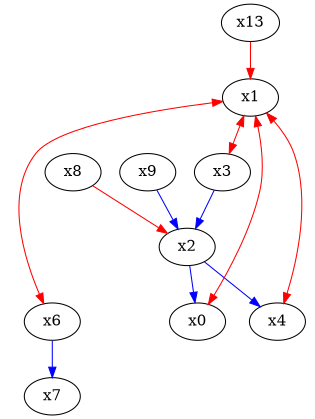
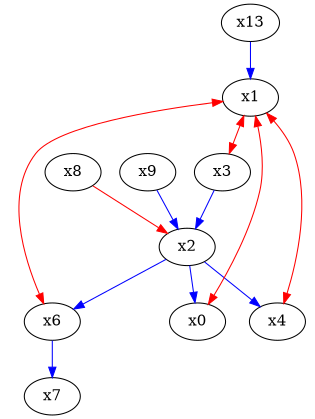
(250, 55) -> (250, 55)
none -> (124, 282)
